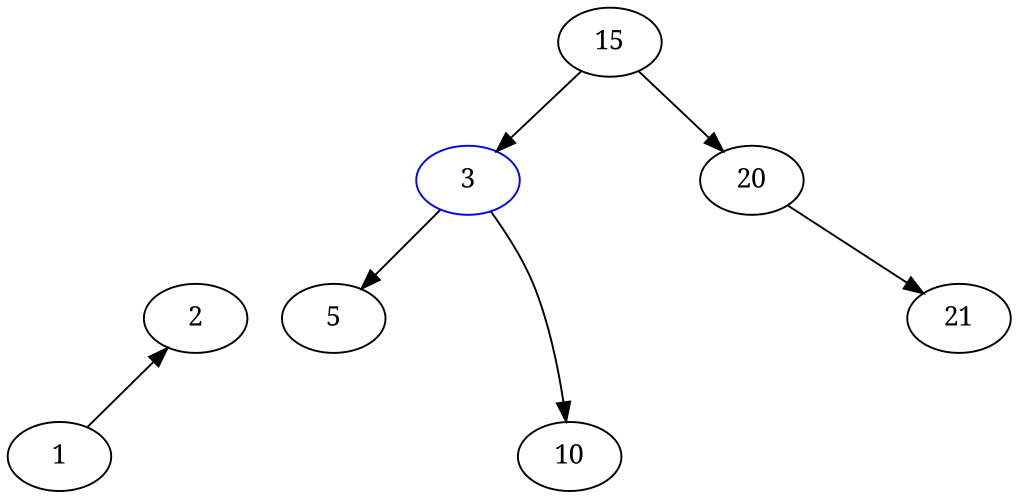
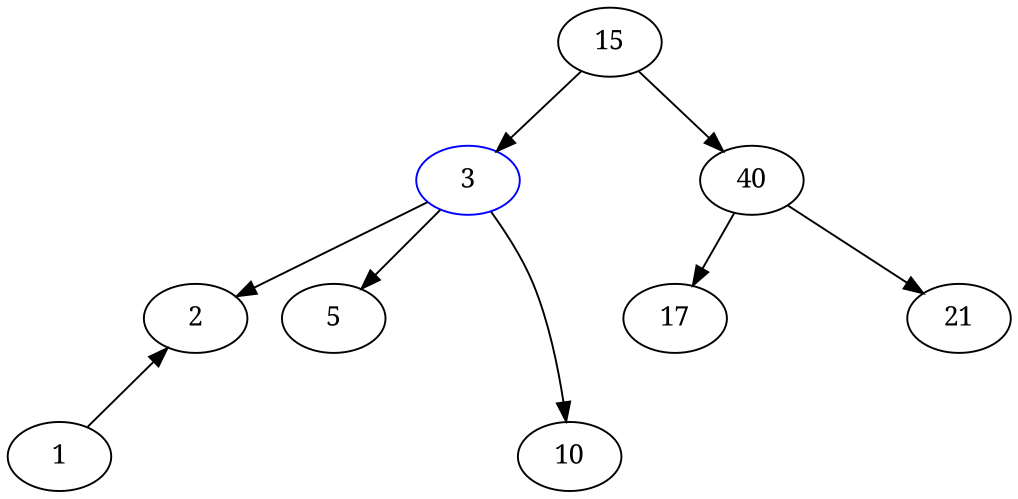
(752, 180) -> (752, 180)
none -> (328, 251)
none -> (675, 318)
